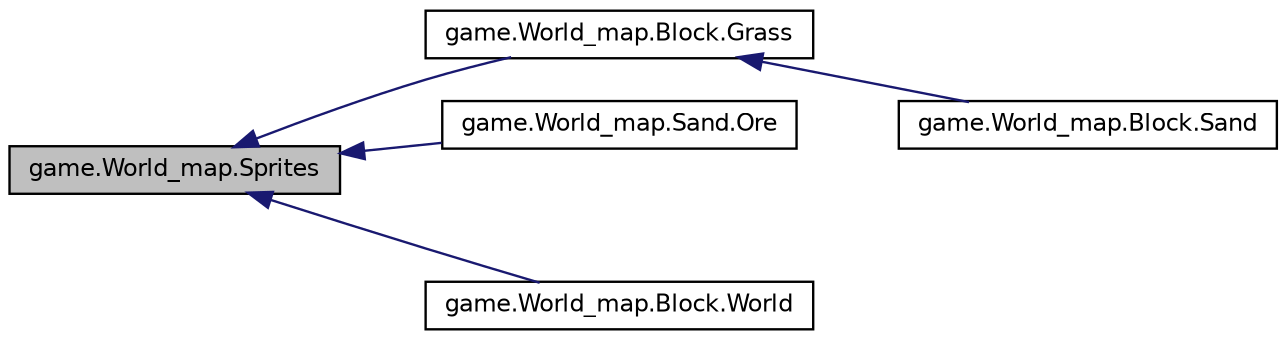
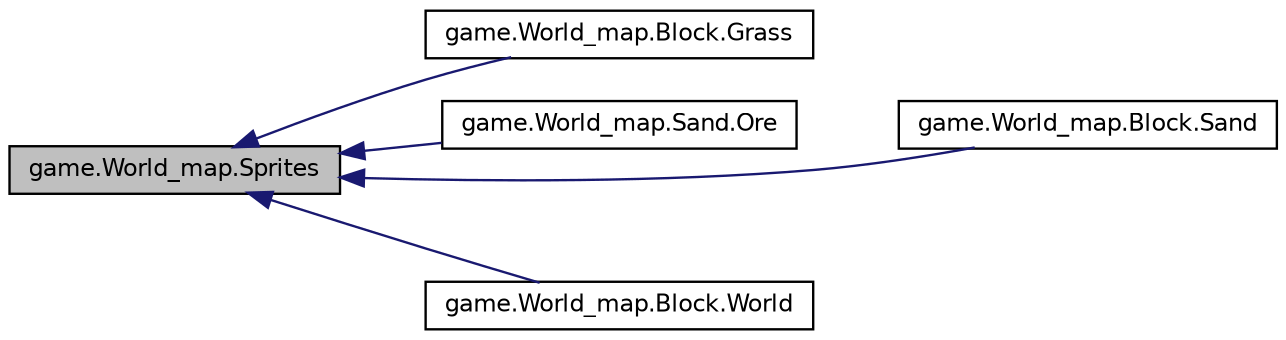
(865, 82) -> (670, 178)
